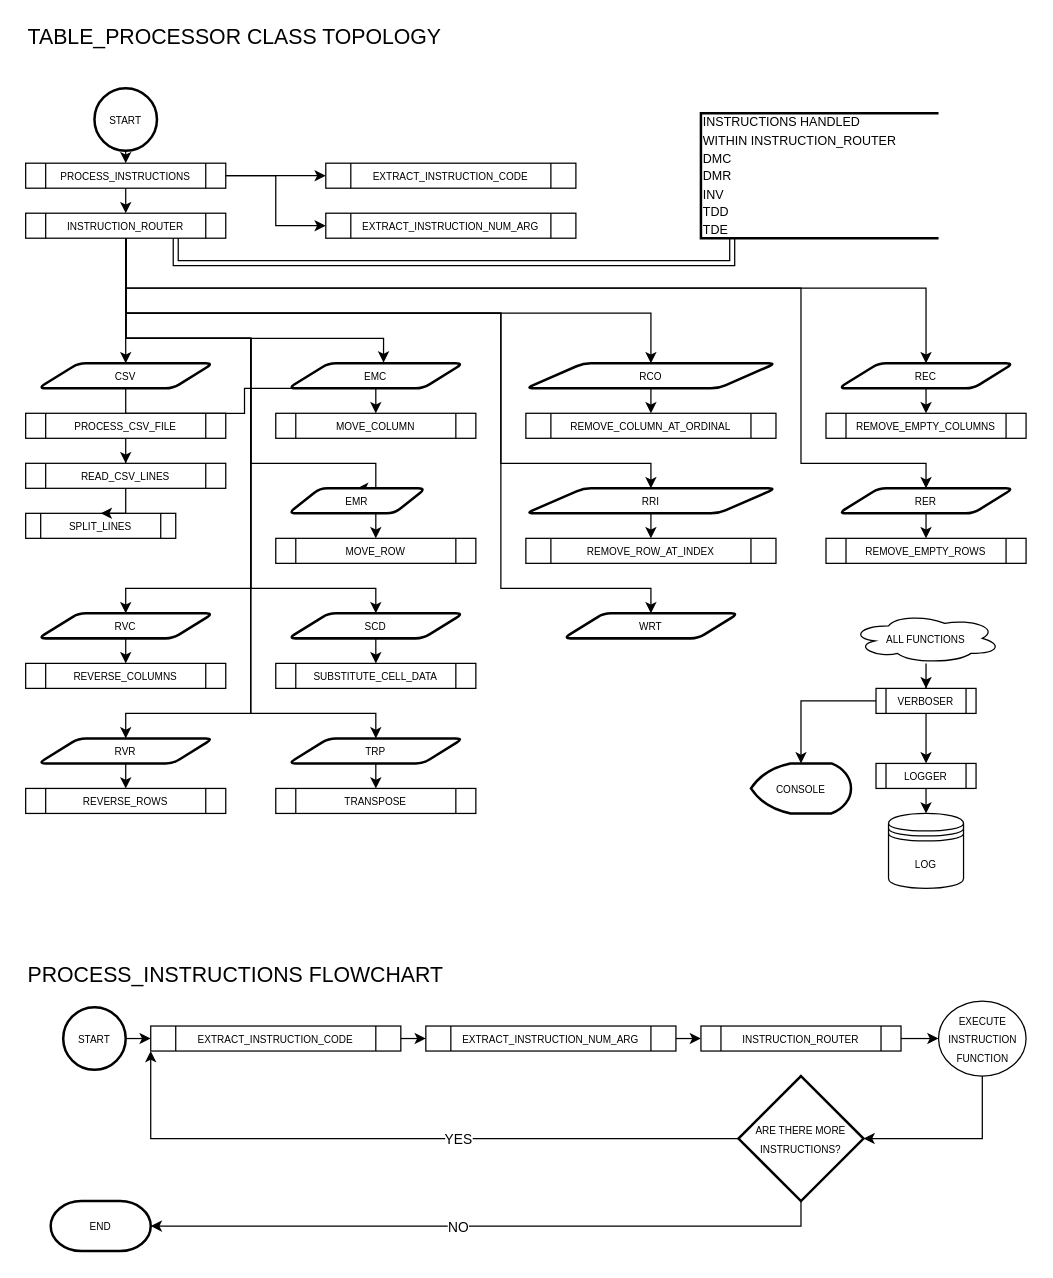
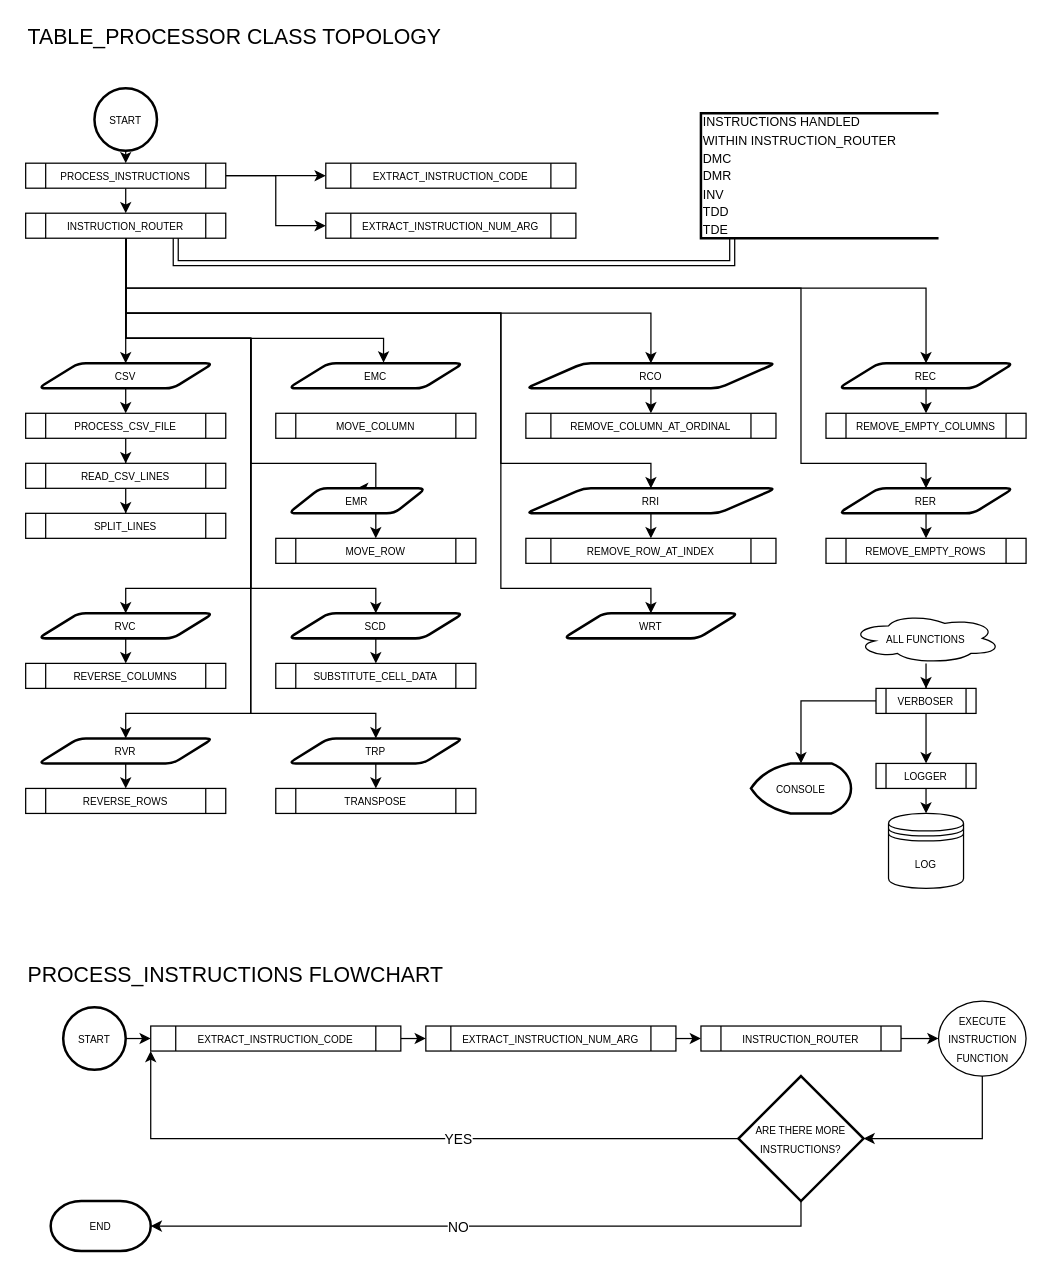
(245, 388) -> (126, 403)
(101, 526) -> (126, 526)
